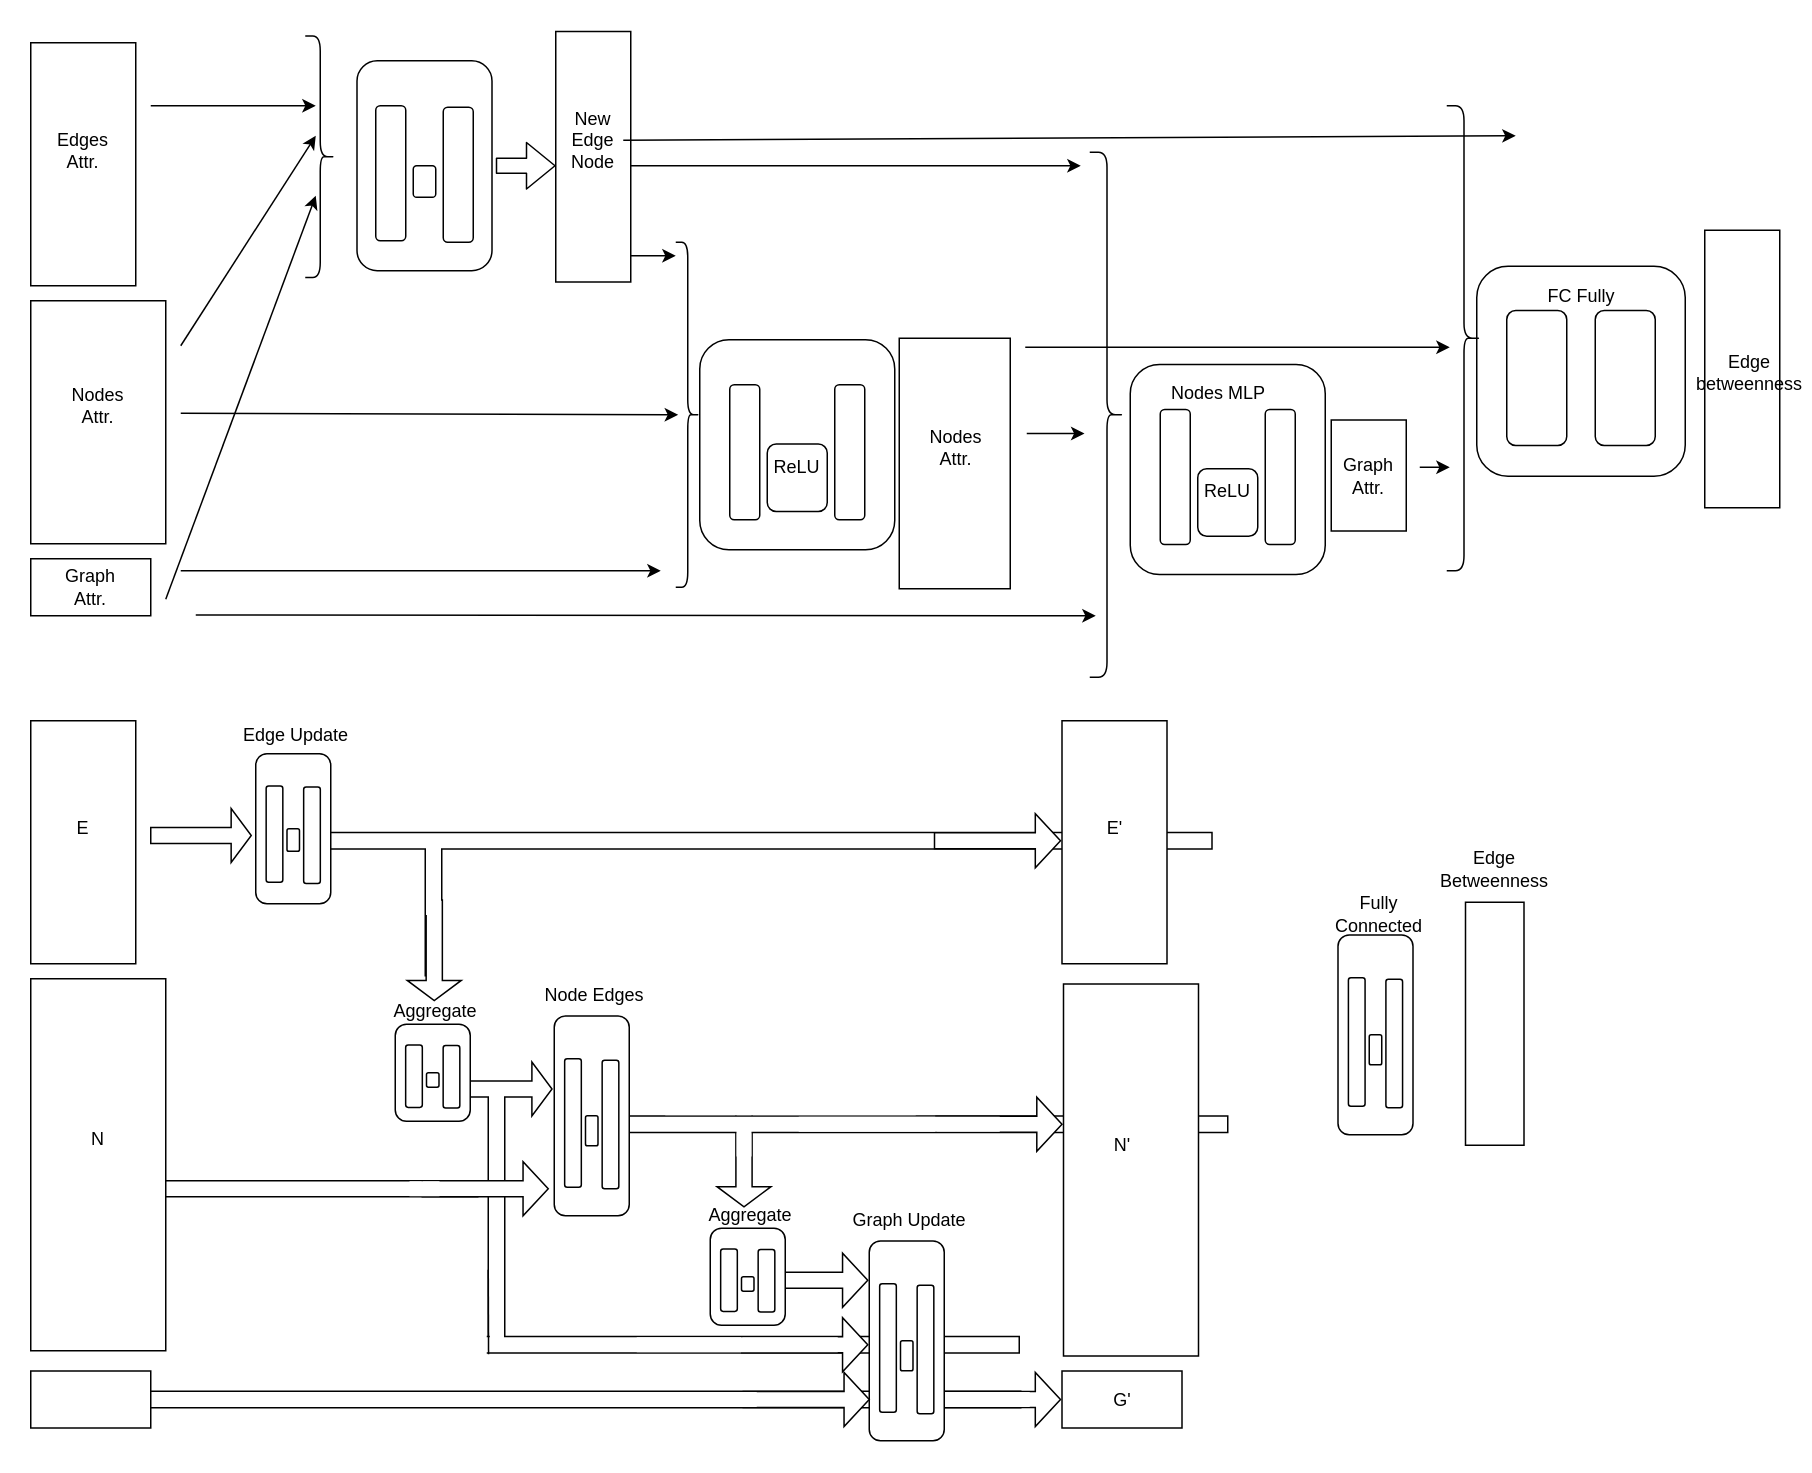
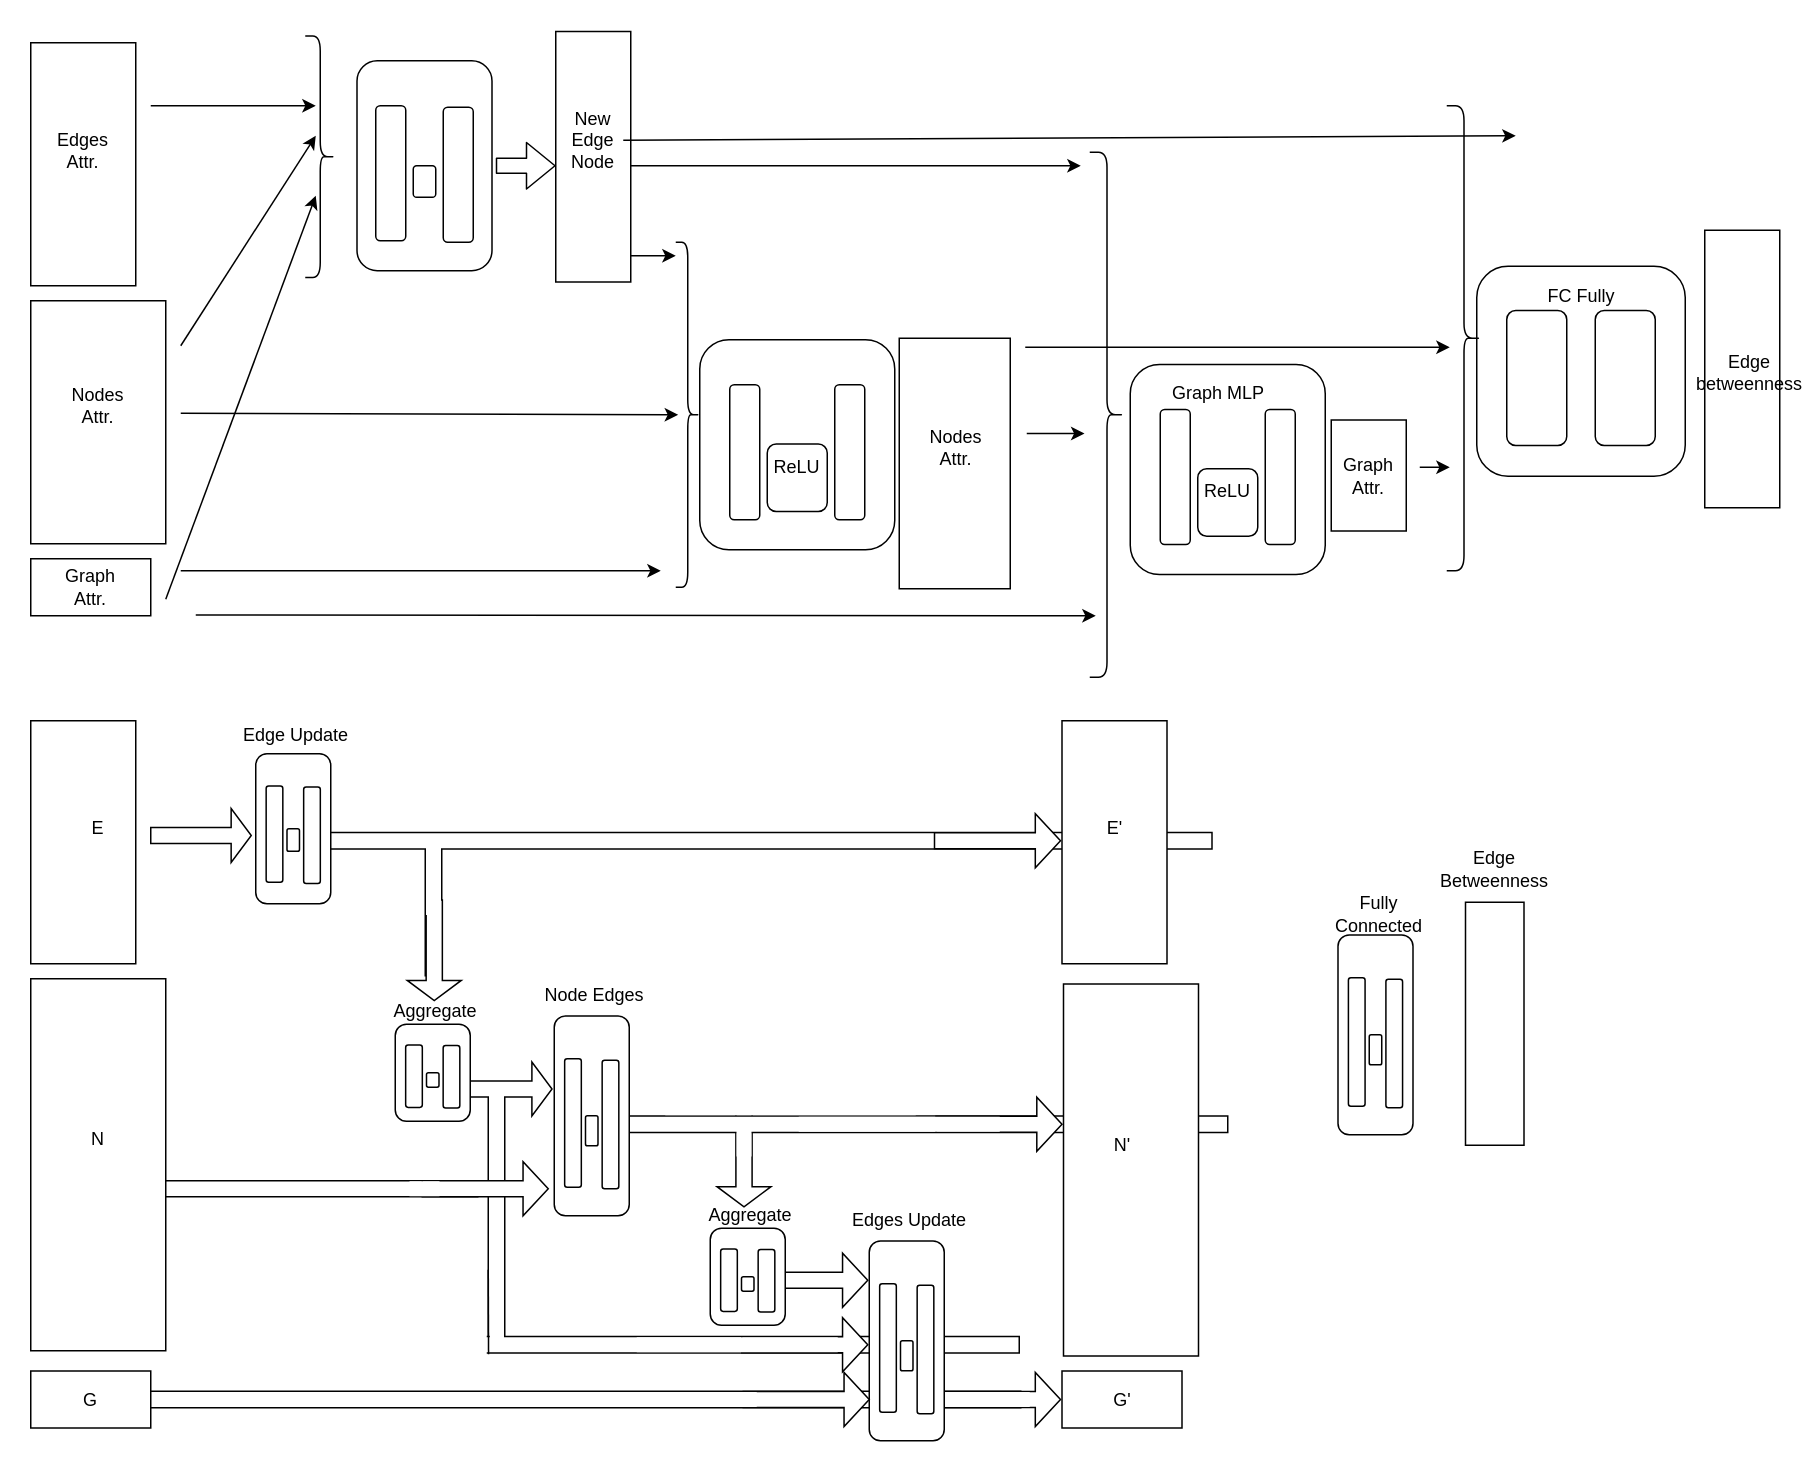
(1219, 394) -> (1219, 394)
(83, 829) -> (98, 829)
(910, 1220) -> (910, 1220)
none -> (91, 1400)
